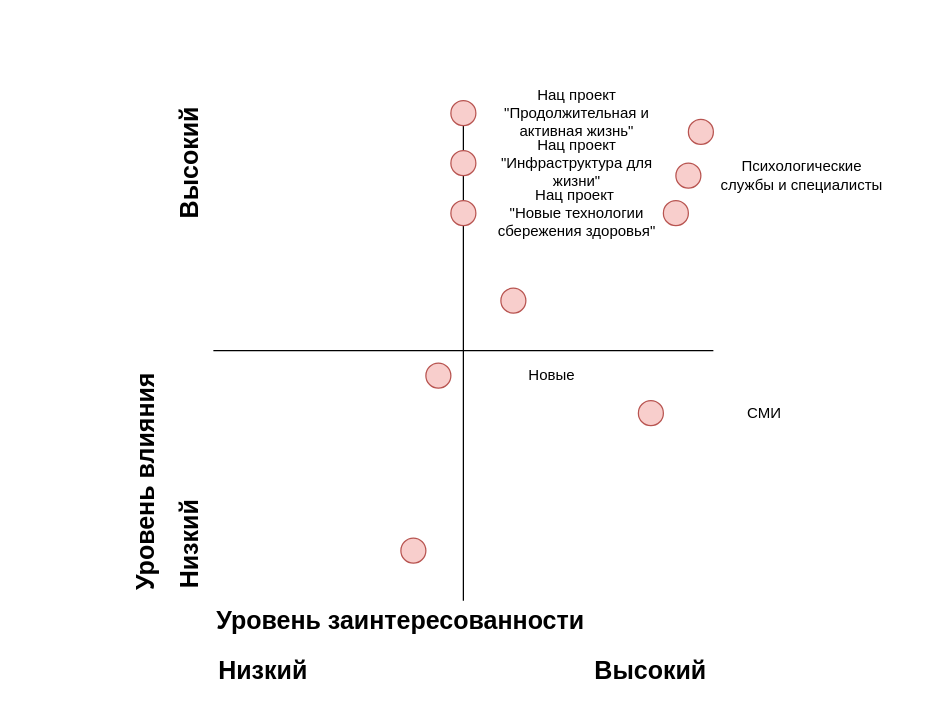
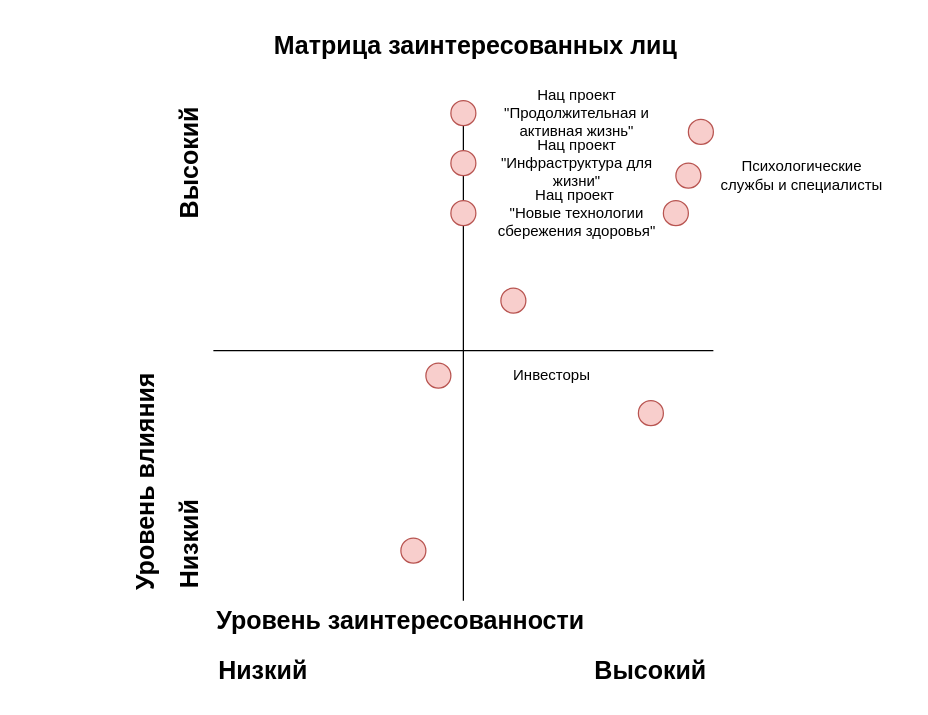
none -> (476, 44)
(552, 376) -> (552, 376)
(764, 413) -> none
